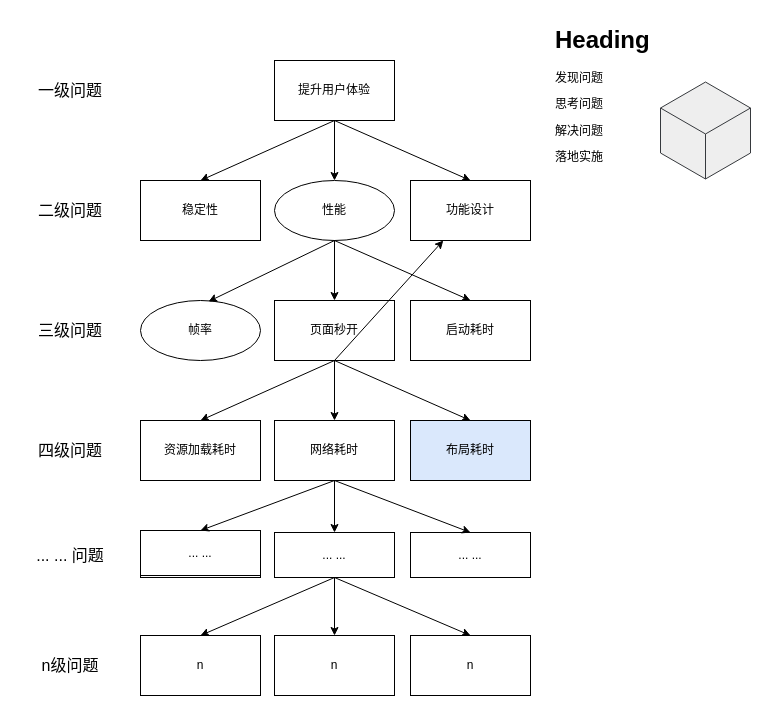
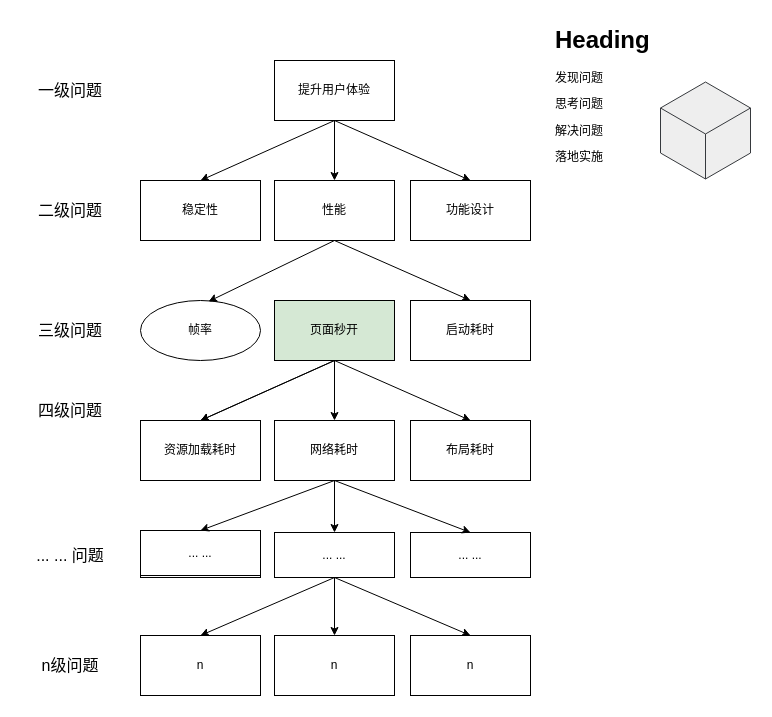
(335, 211) -> (335, 211)
(335, 268) -> none
(387, 302) -> (229, 408)
(335, 331) -> (335, 331)
(71, 451) -> (71, 411)
(471, 451) -> (471, 451)
